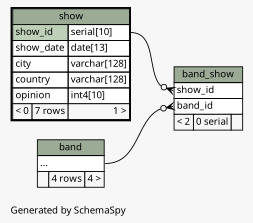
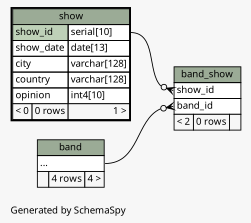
(50, 111) -> (50, 111)
(212, 122) -> (211, 122)
